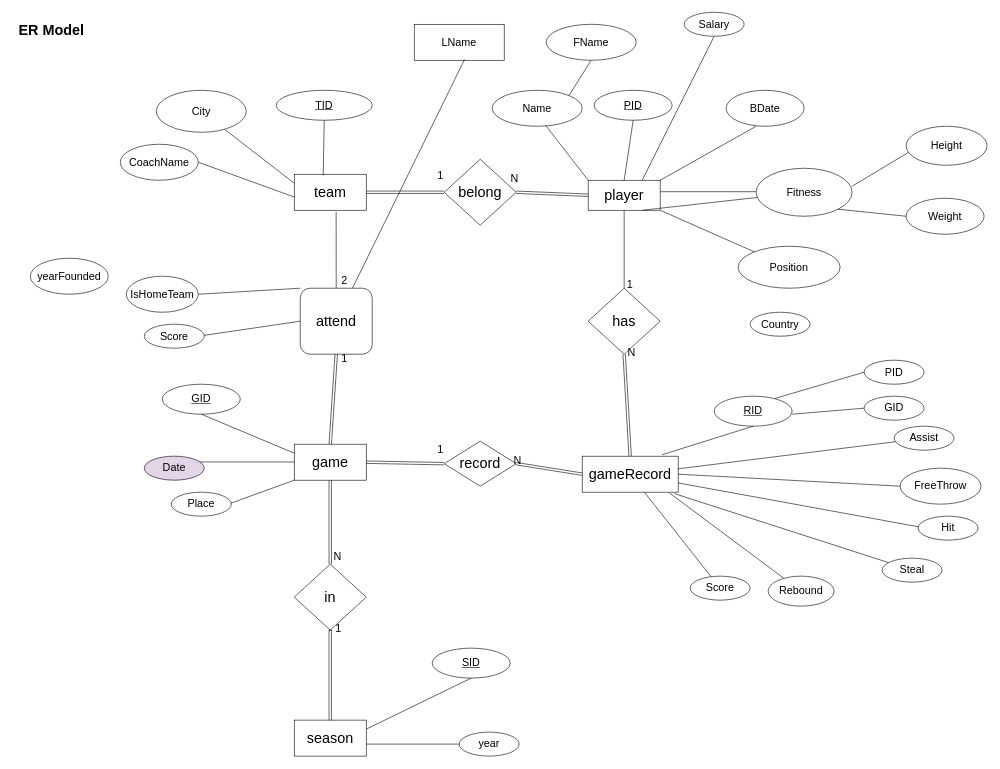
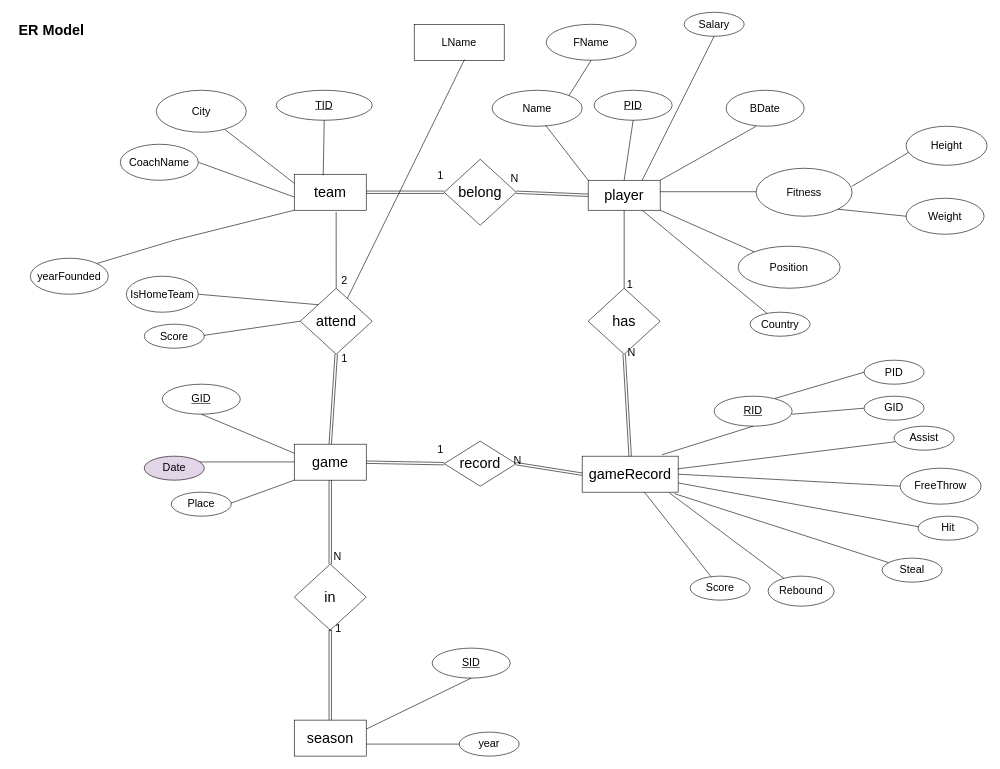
(699, 204) -> (705, 262)
none -> (195, 235)
(336, 321) -> (336, 321)
